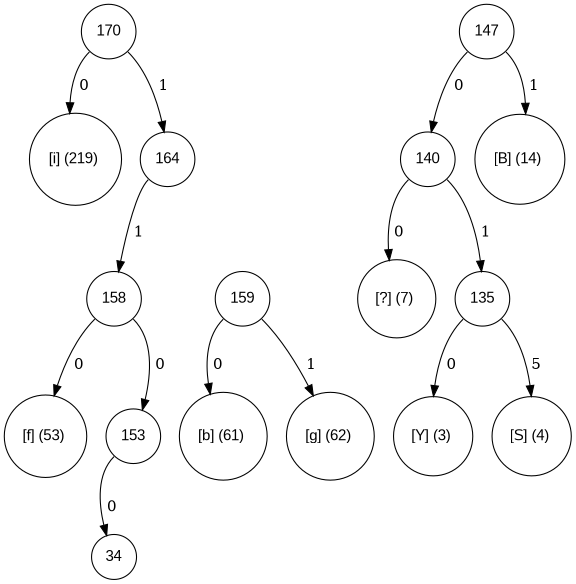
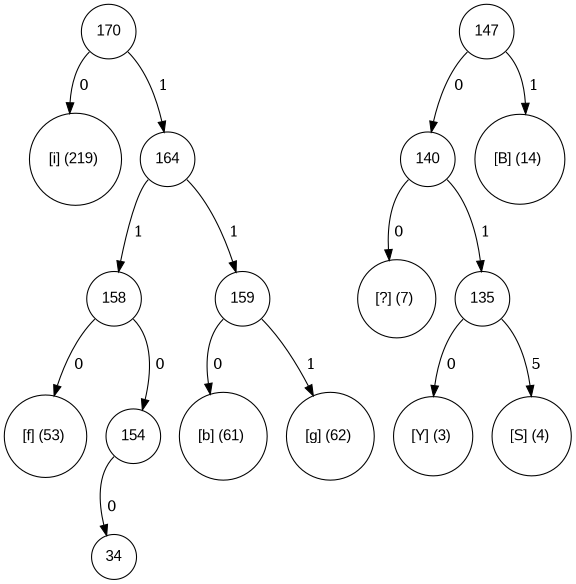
none -> (214, 218)
(133, 436) -> (133, 436)
